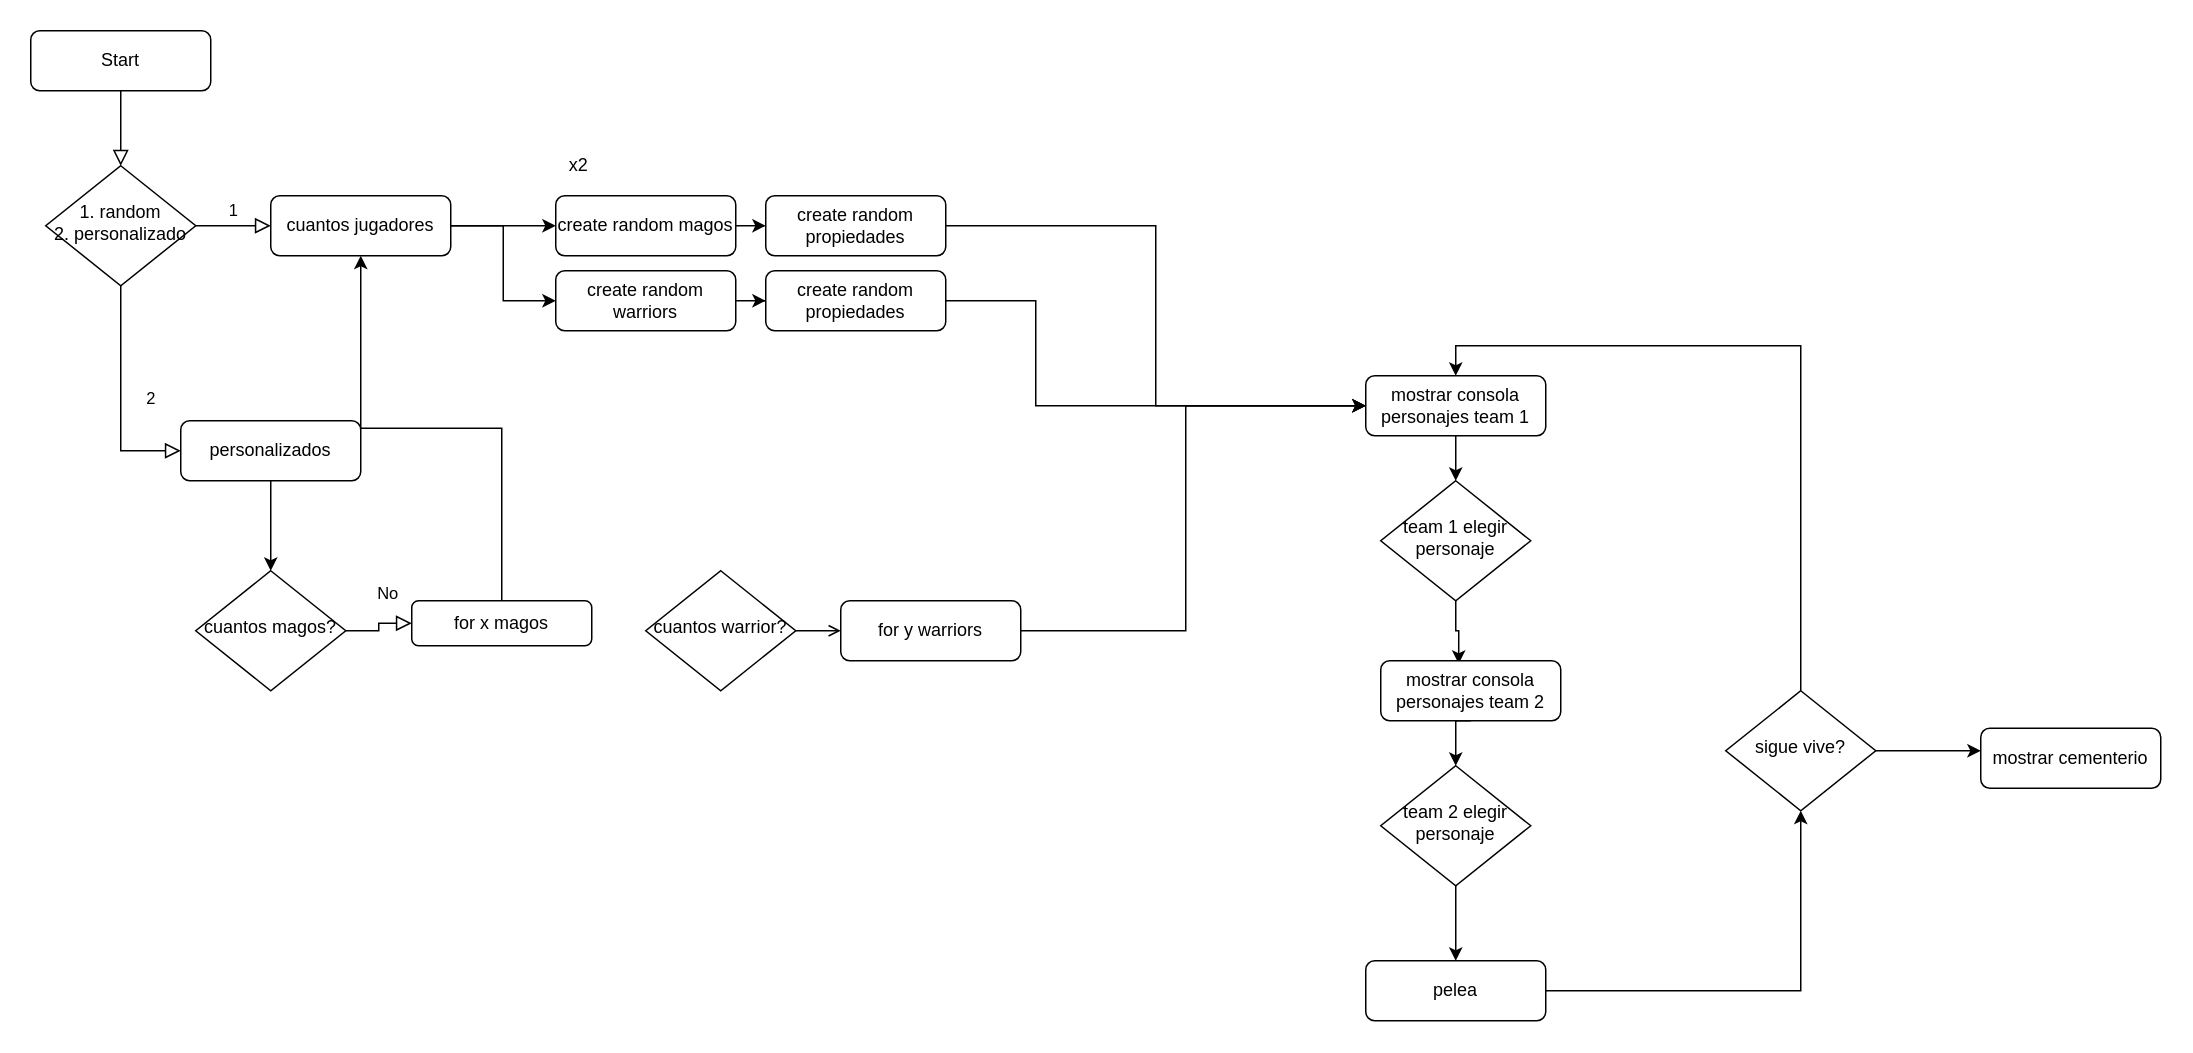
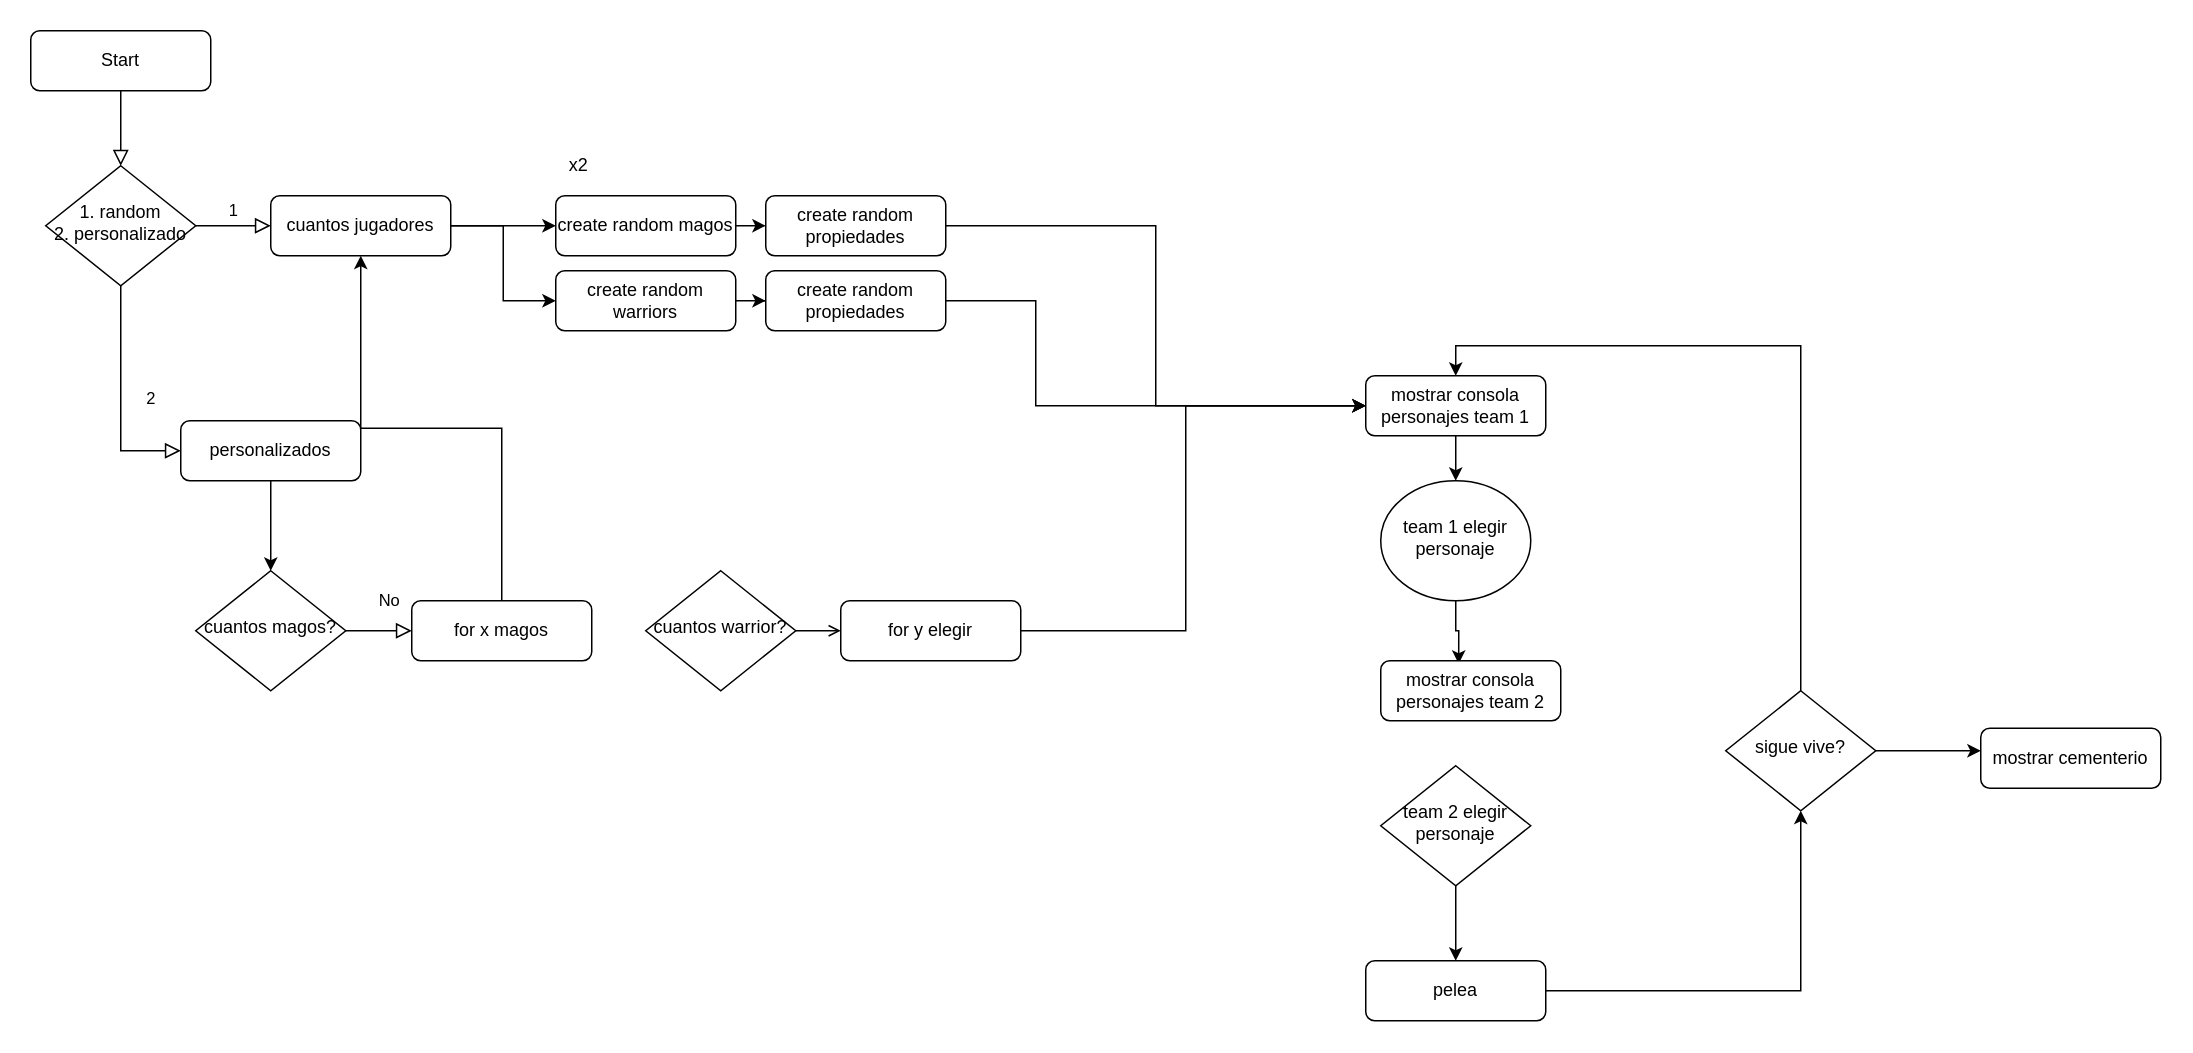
(1456, 541) -> (1456, 541)
(502, 623) -> (502, 631)
(931, 631) -> (931, 631)
(1456, 737) -> none
